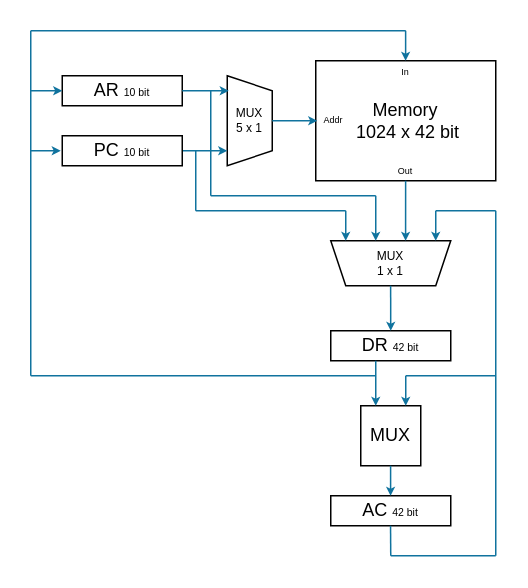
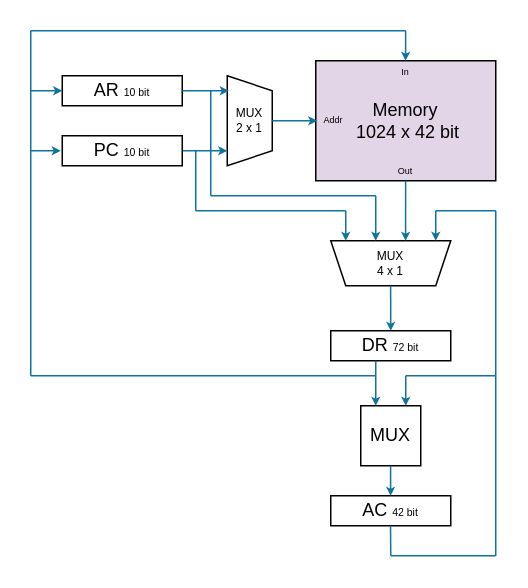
(250, 121) -> (250, 121)
(406, 121) -> (406, 121)
(391, 263) -> (391, 263)
(391, 346) -> (391, 346)
